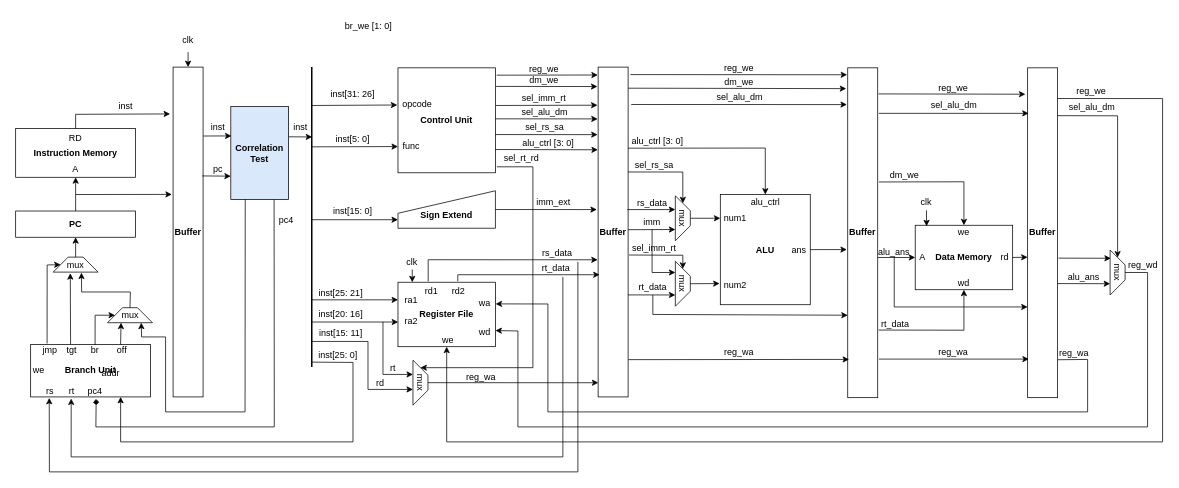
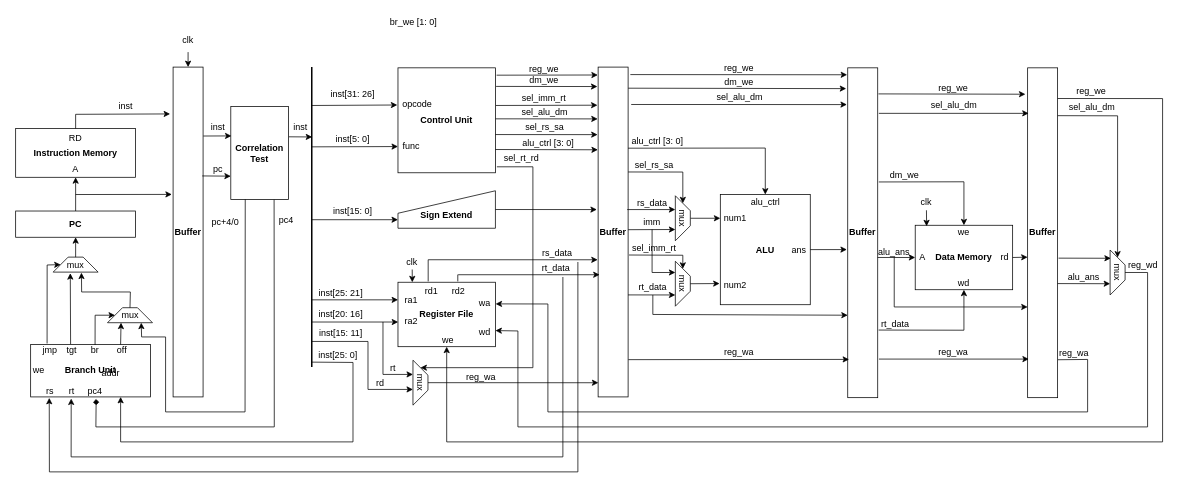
(369, 26) -> (414, 23)
(260, 153) -> (260, 153)
(554, 203) -> none
none -> (225, 222)
